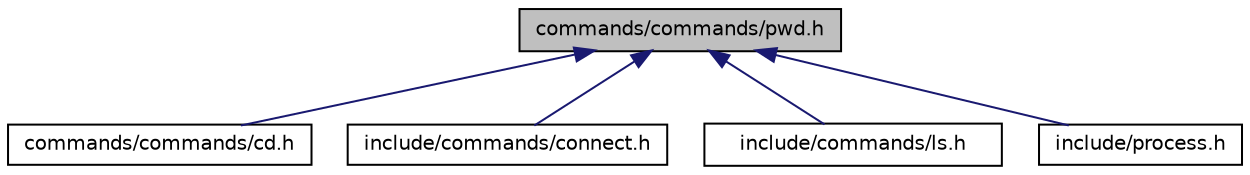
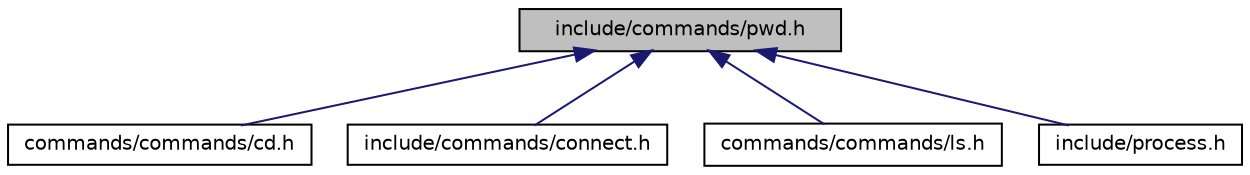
(680, 30) -> (680, 30)
(853, 145) -> (853, 145)
